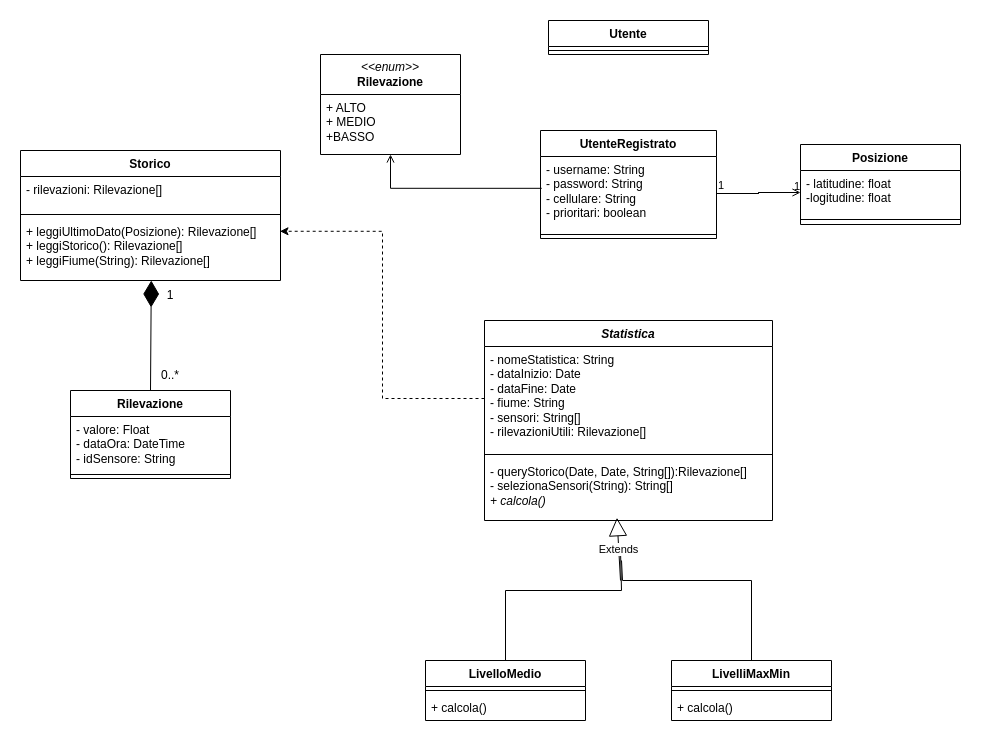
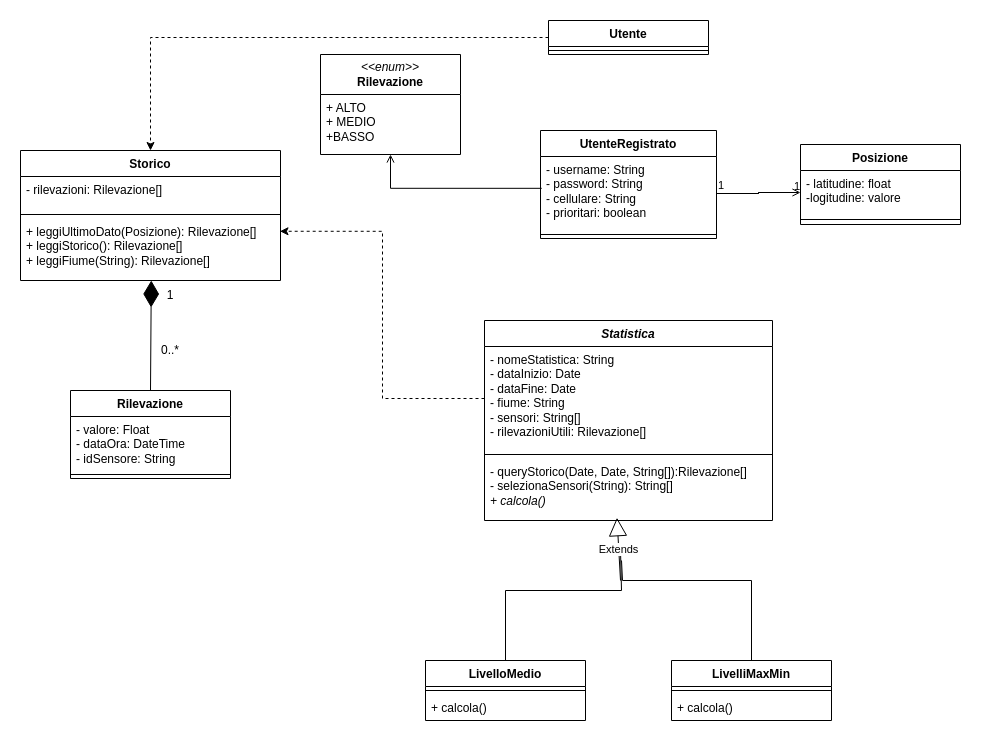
none -> (297, 38)
(859, 192) -> (861, 192)
(171, 376) -> (171, 351)
